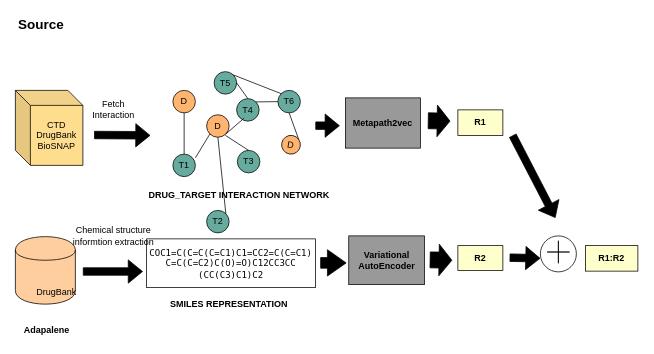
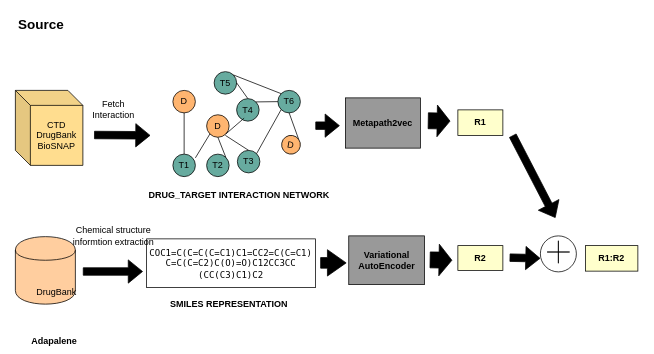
none -> (269, 132)
(218, 222) -> (218, 165)
(47, 330) -> (54, 342)
